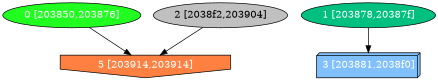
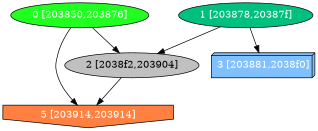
none -> (103, 38)
none -> (192, 39)
